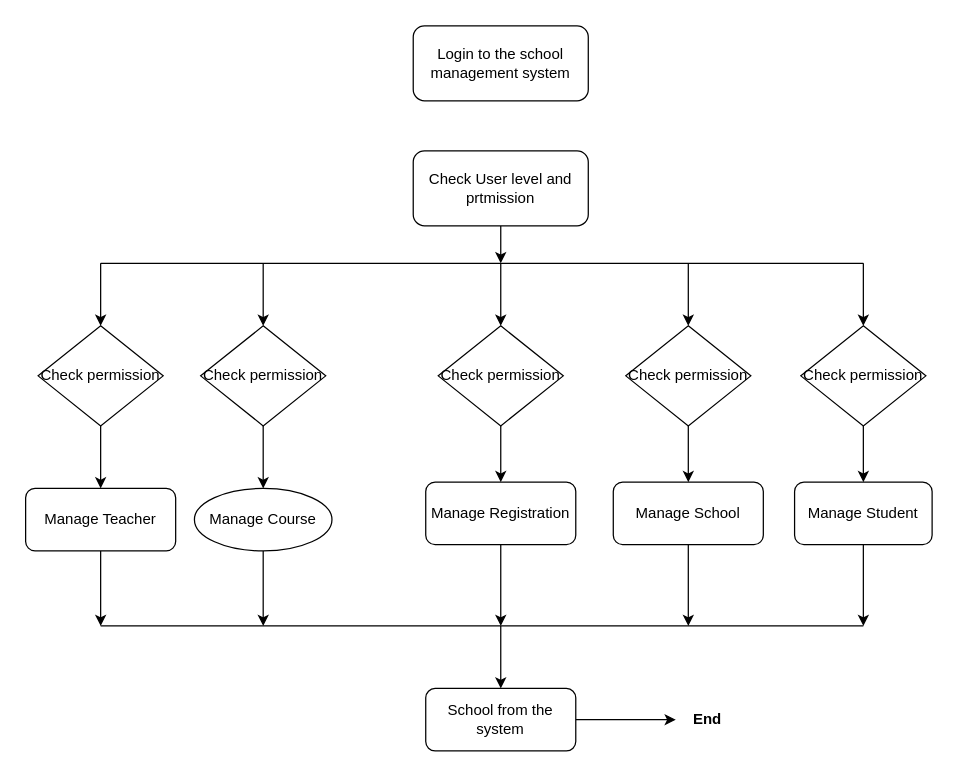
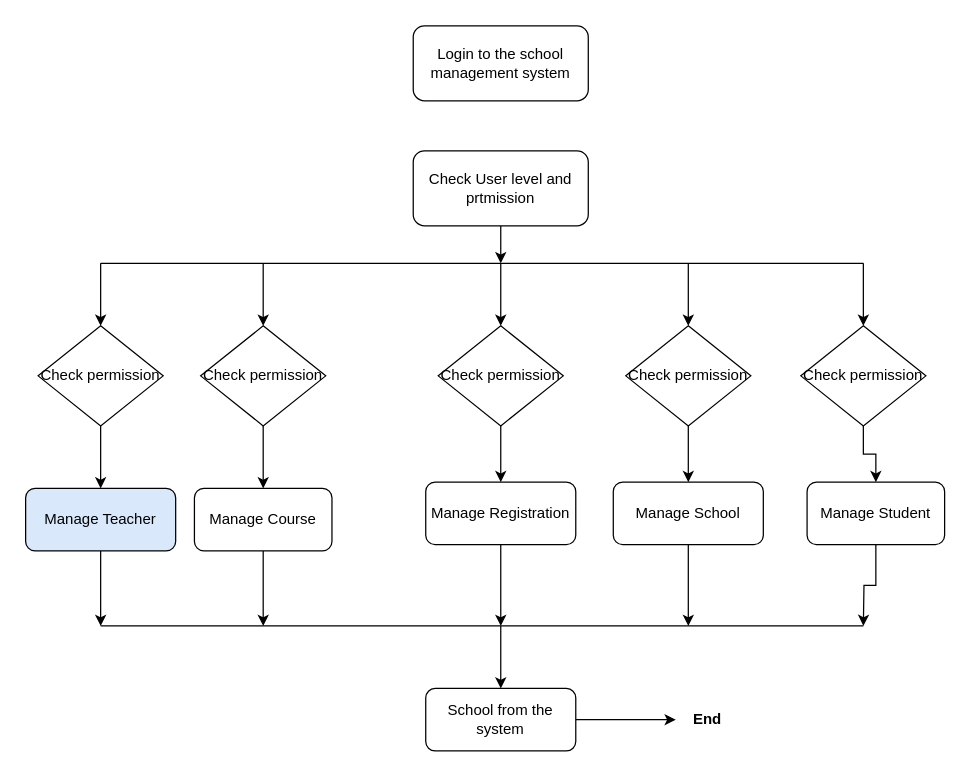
(863, 513) -> (876, 513)
(101, 519) -> (101, 519)
(263, 519) -> (263, 519)
